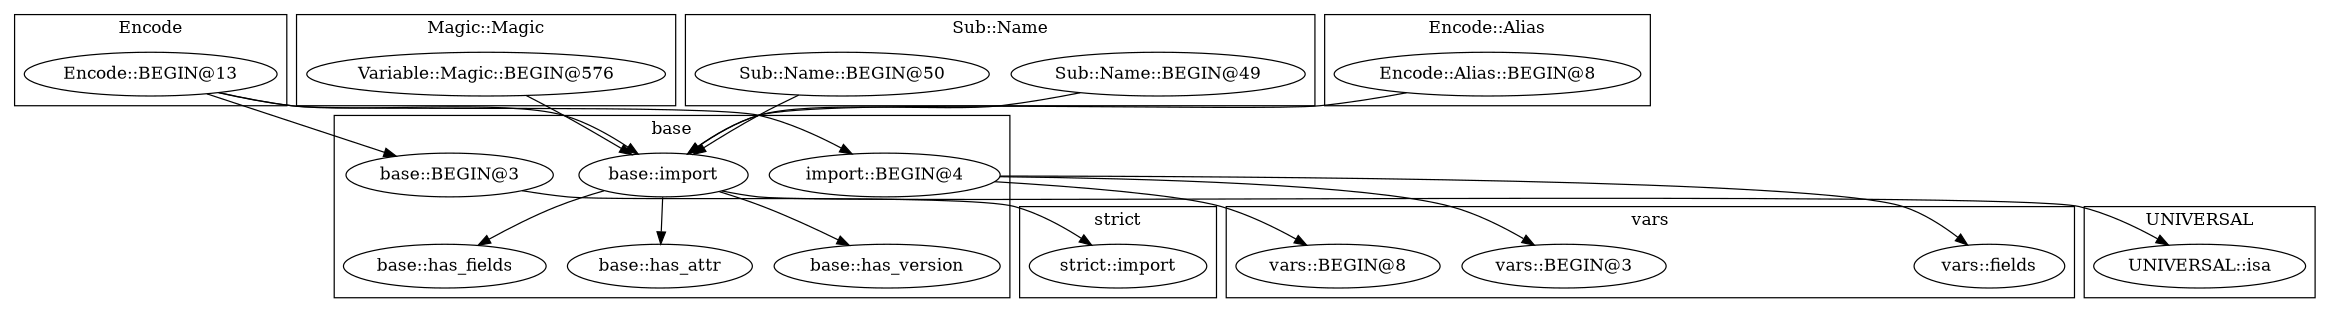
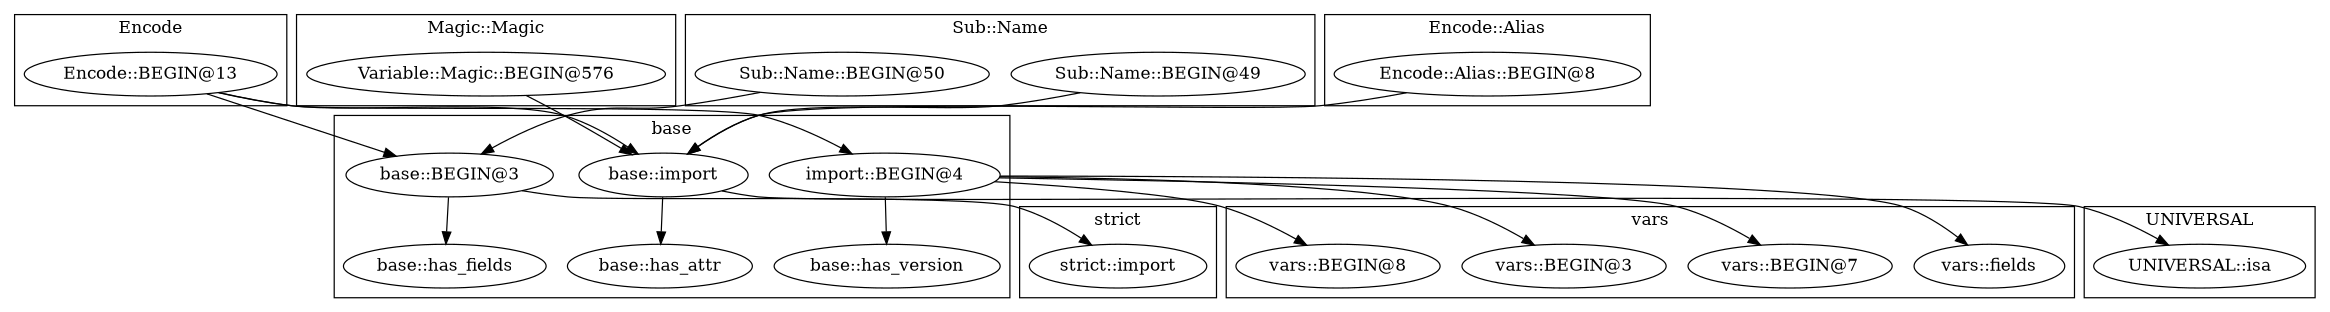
(750, 120) -> (623, 108)
(545, 211) -> (448, 214)
(780, 213) -> (886, 214)
none -> (1790, 266)
